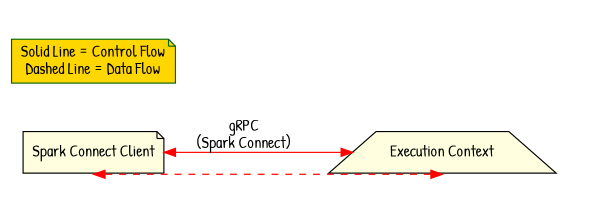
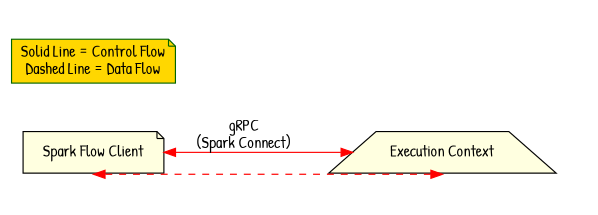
(93, 152) -> (93, 152)
